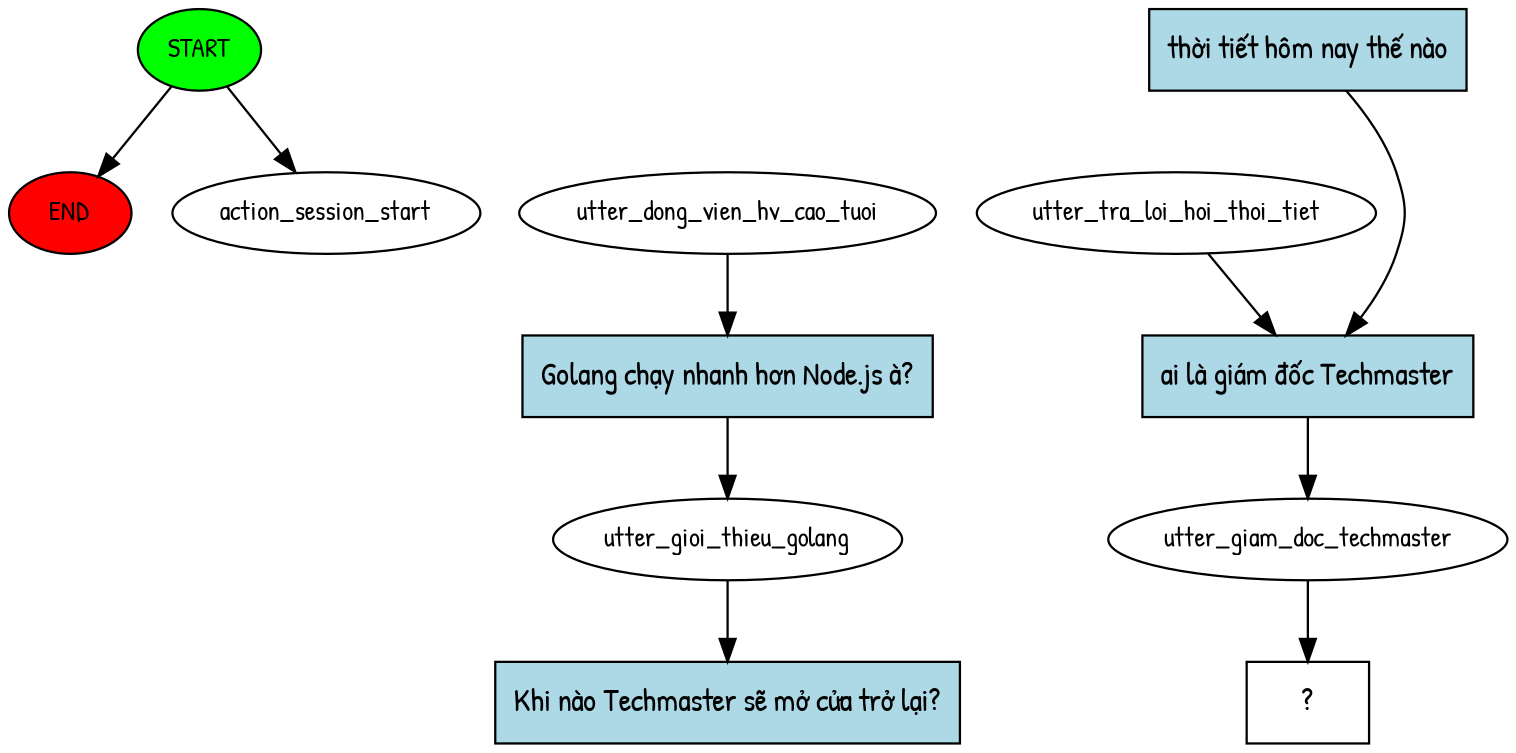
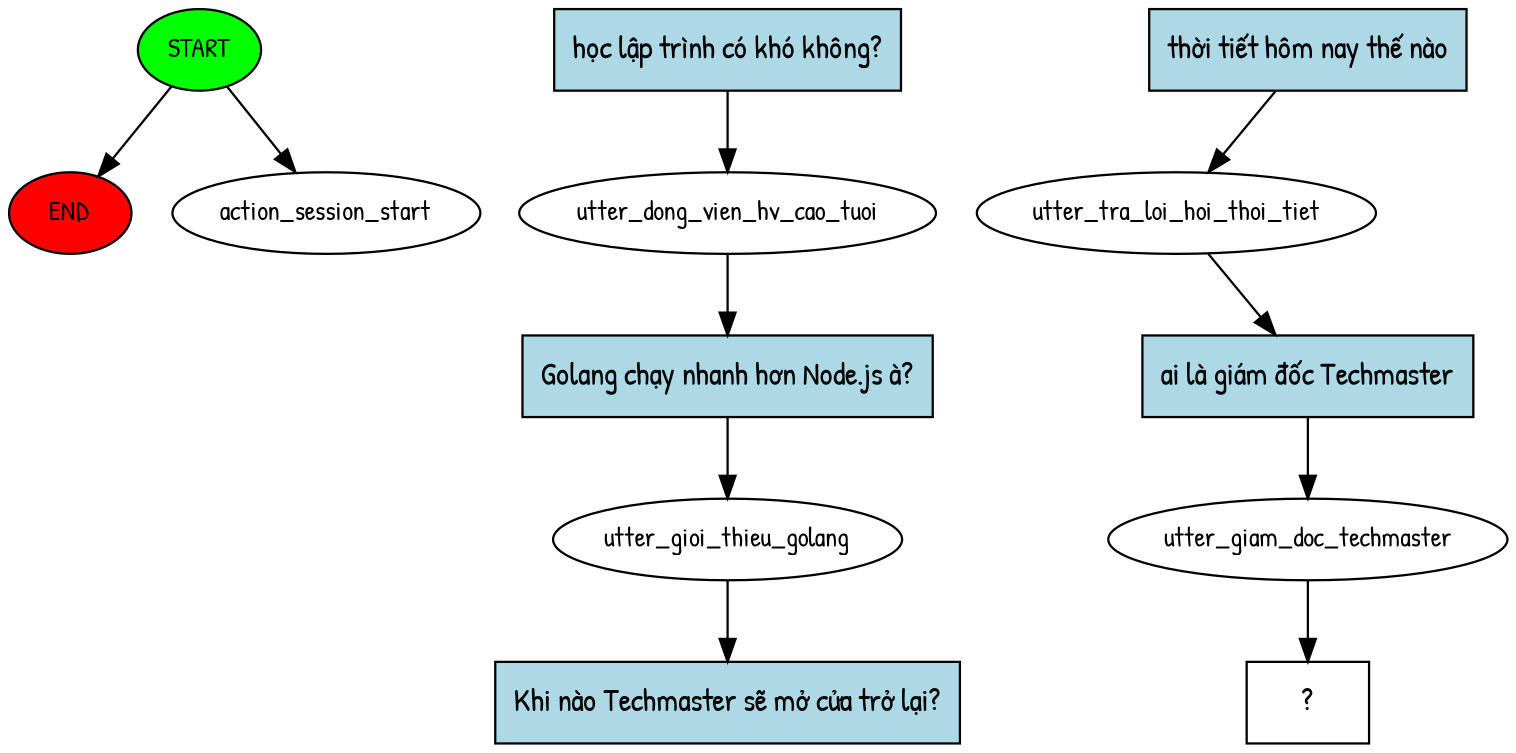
none -> (728, 50)
(1404, 202) -> (1249, 123)
